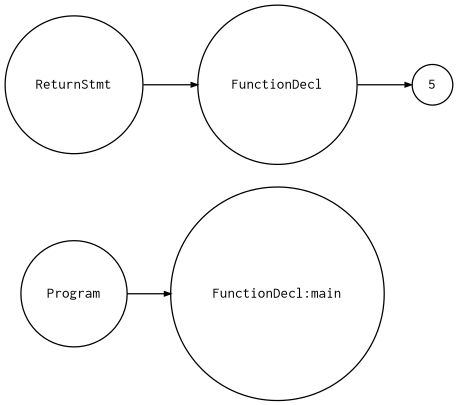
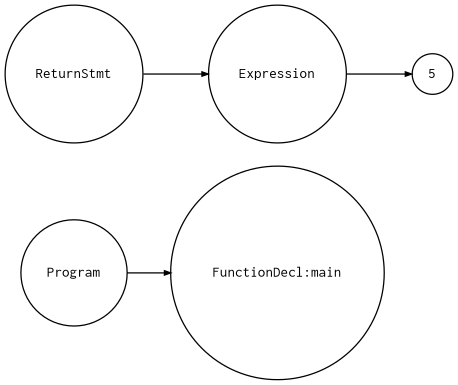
(277, 85) -> (277, 74)
